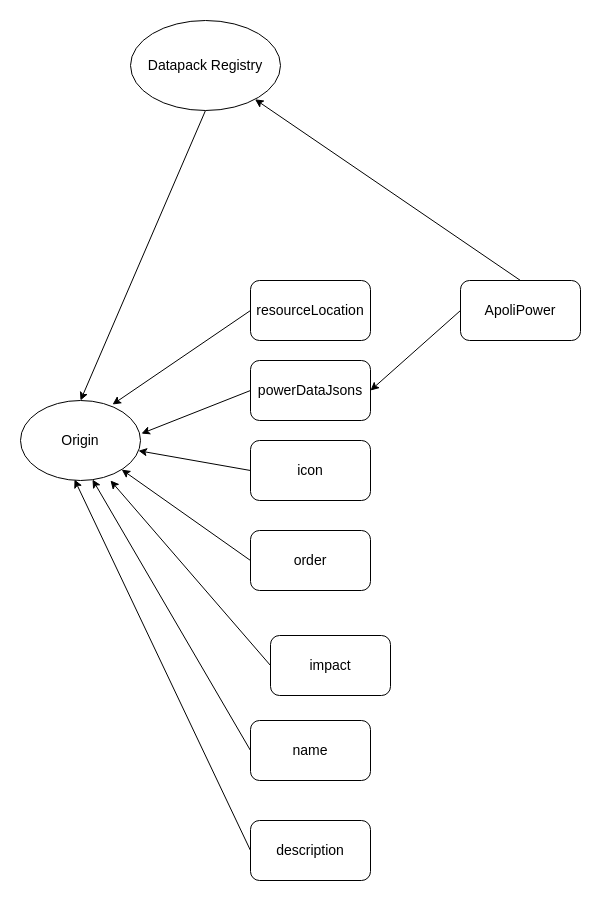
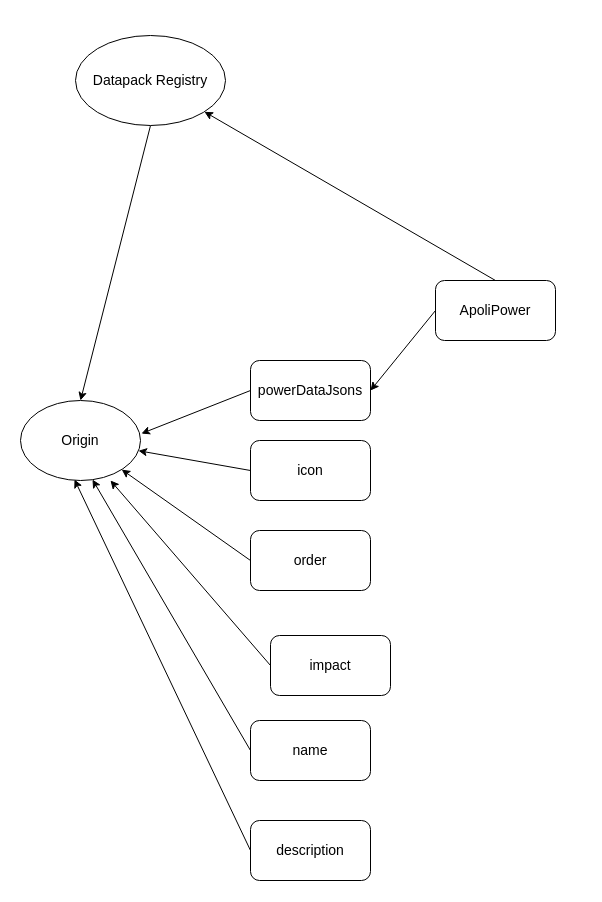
(206, 66) -> (151, 81)
(311, 311) -> none
(521, 311) -> (496, 311)
(184, 356) -> none
